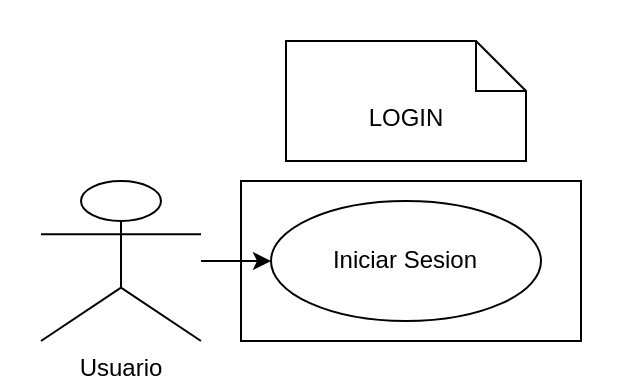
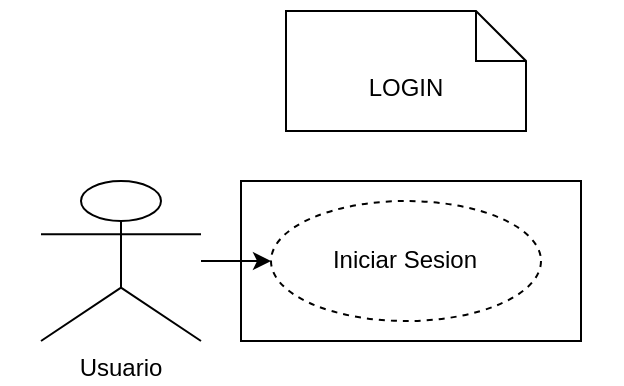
(406, 101) -> (406, 71)
(406, 261) -> (406, 261)
